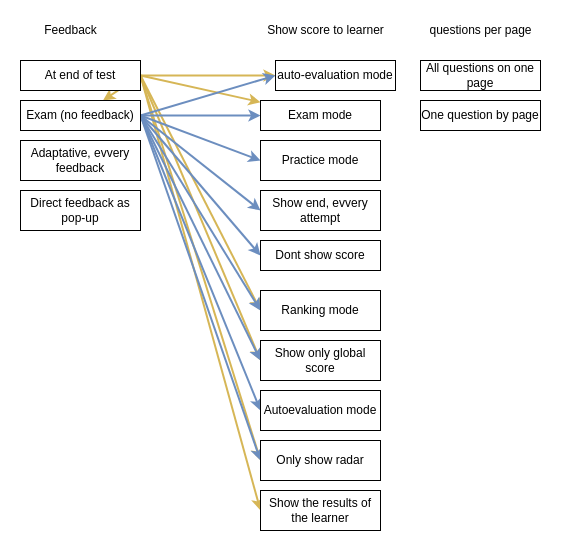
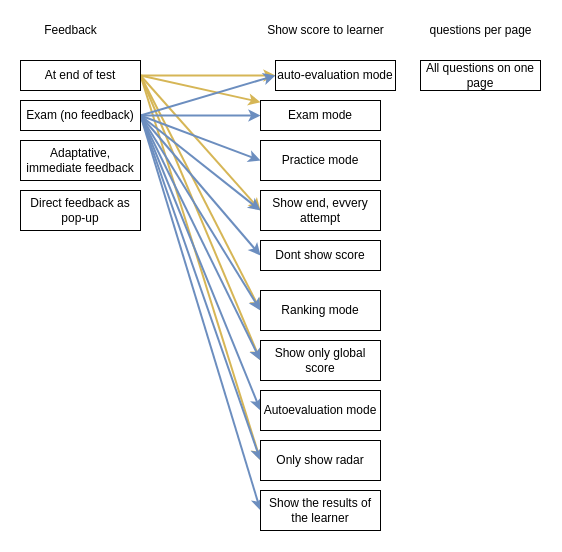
(115, 93) -> (198, 141)
(481, 116) -> none
(81, 161) -> (81, 161)
none -> (198, 305)
(225, 380) -> none
